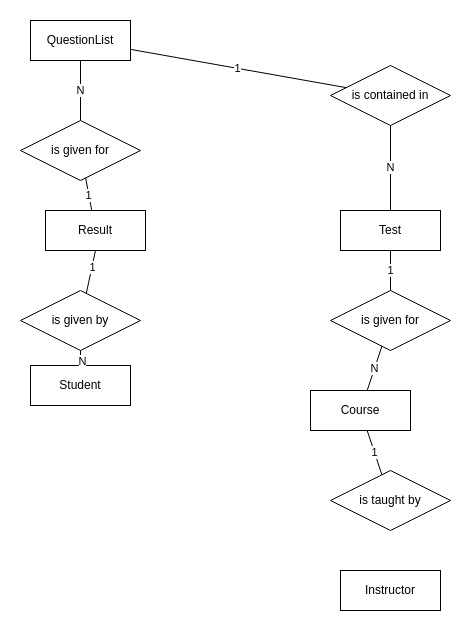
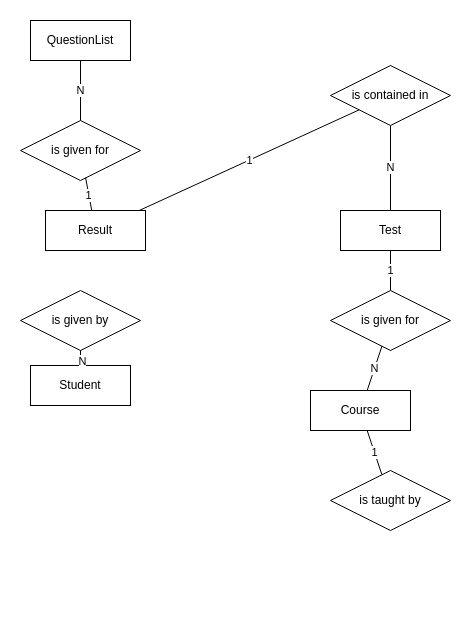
(239, 69) -> (250, 160)
(91, 271) -> none
(391, 591) -> none
